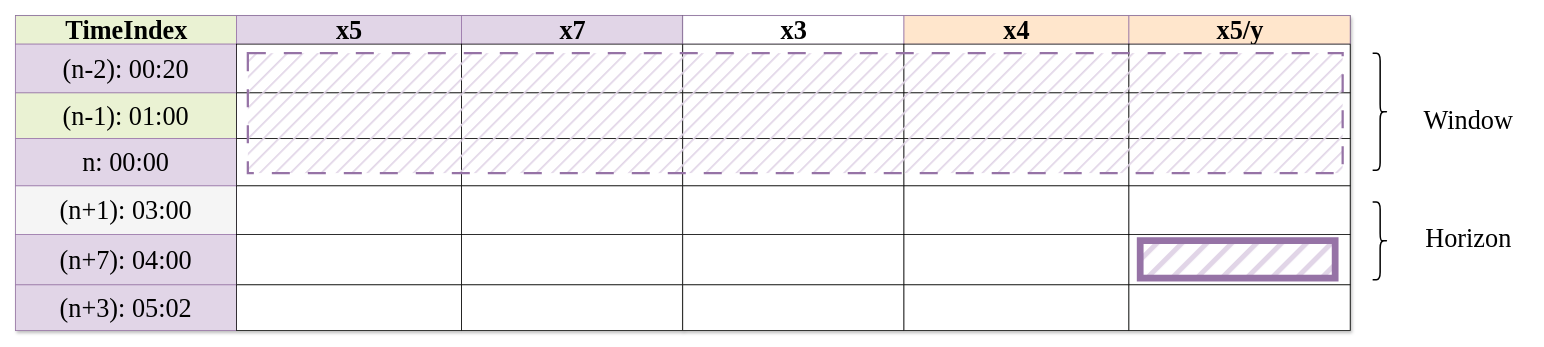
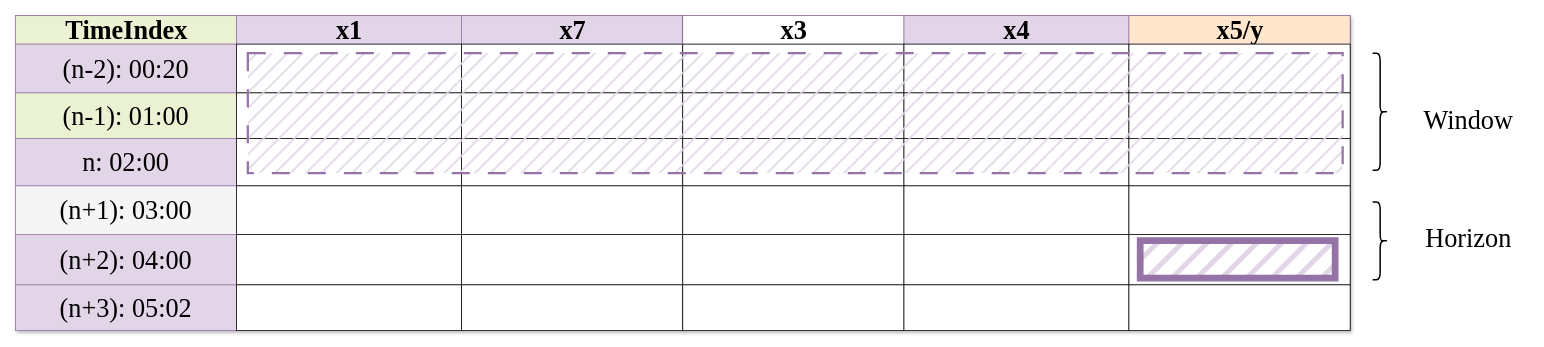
(350, 30) -> (350, 30)
(1017, 30) -> (1017, 30)
(126, 162) -> (126, 162)
(126, 260) -> (126, 260)
